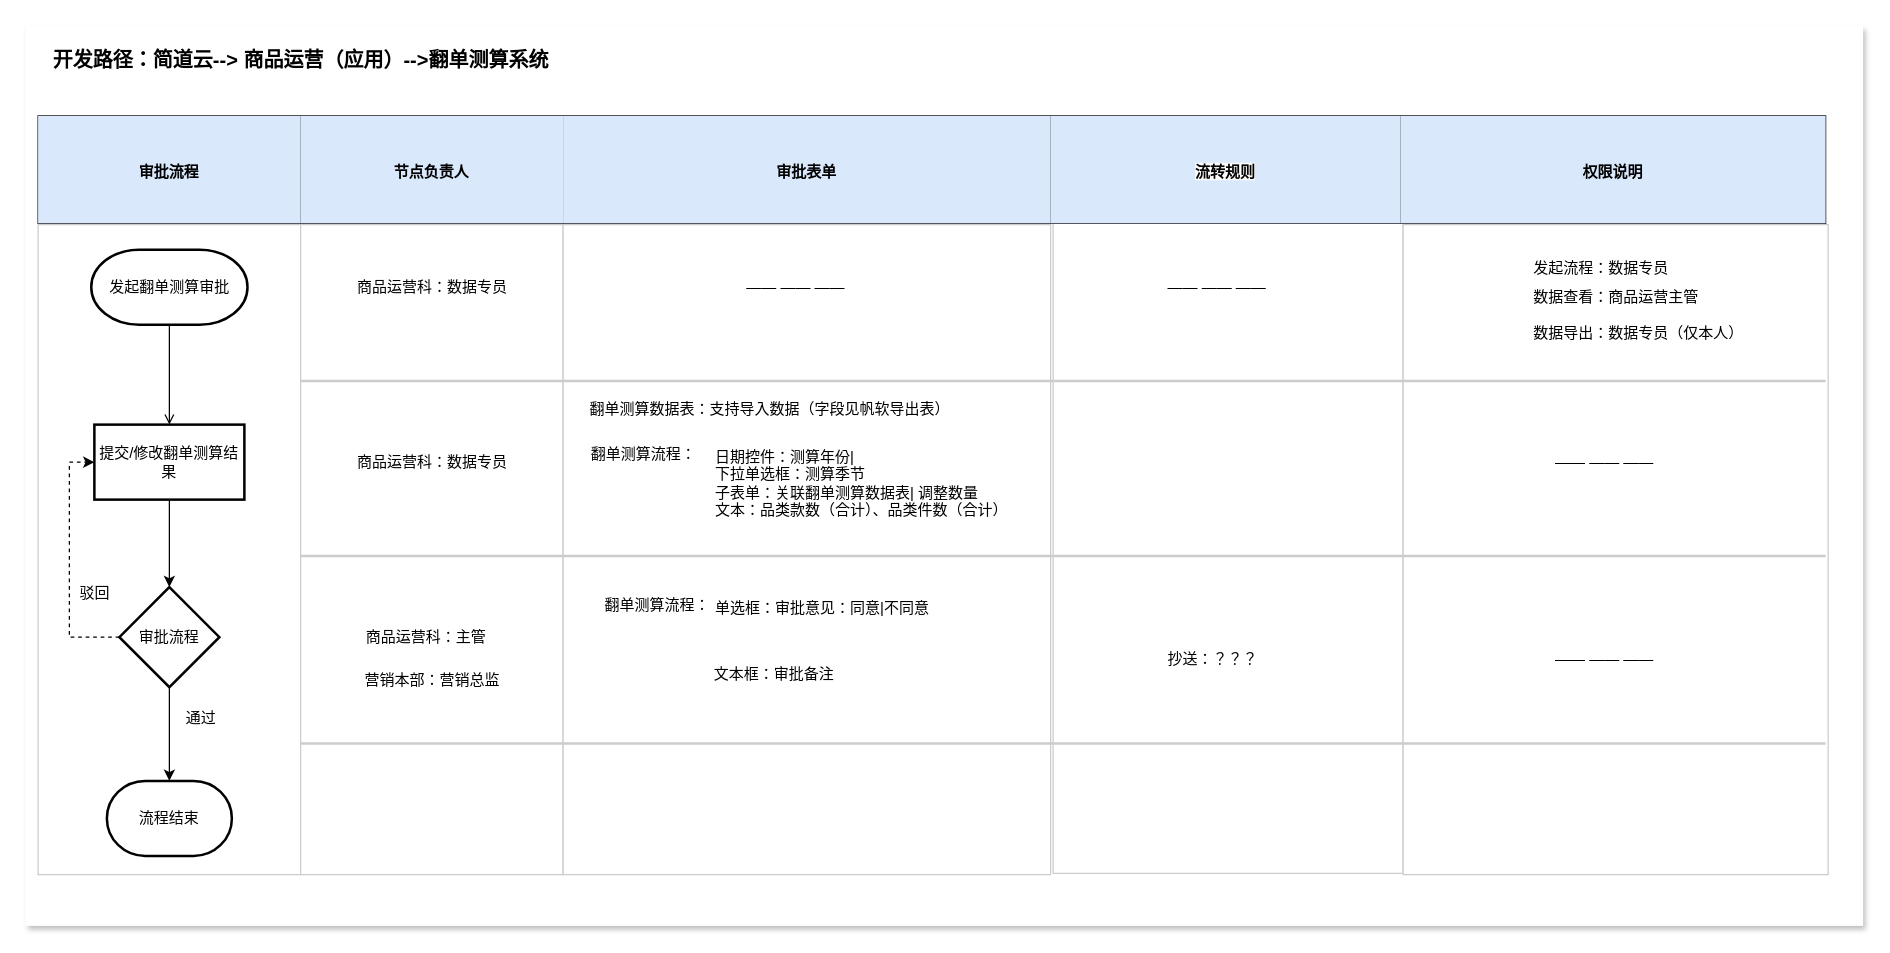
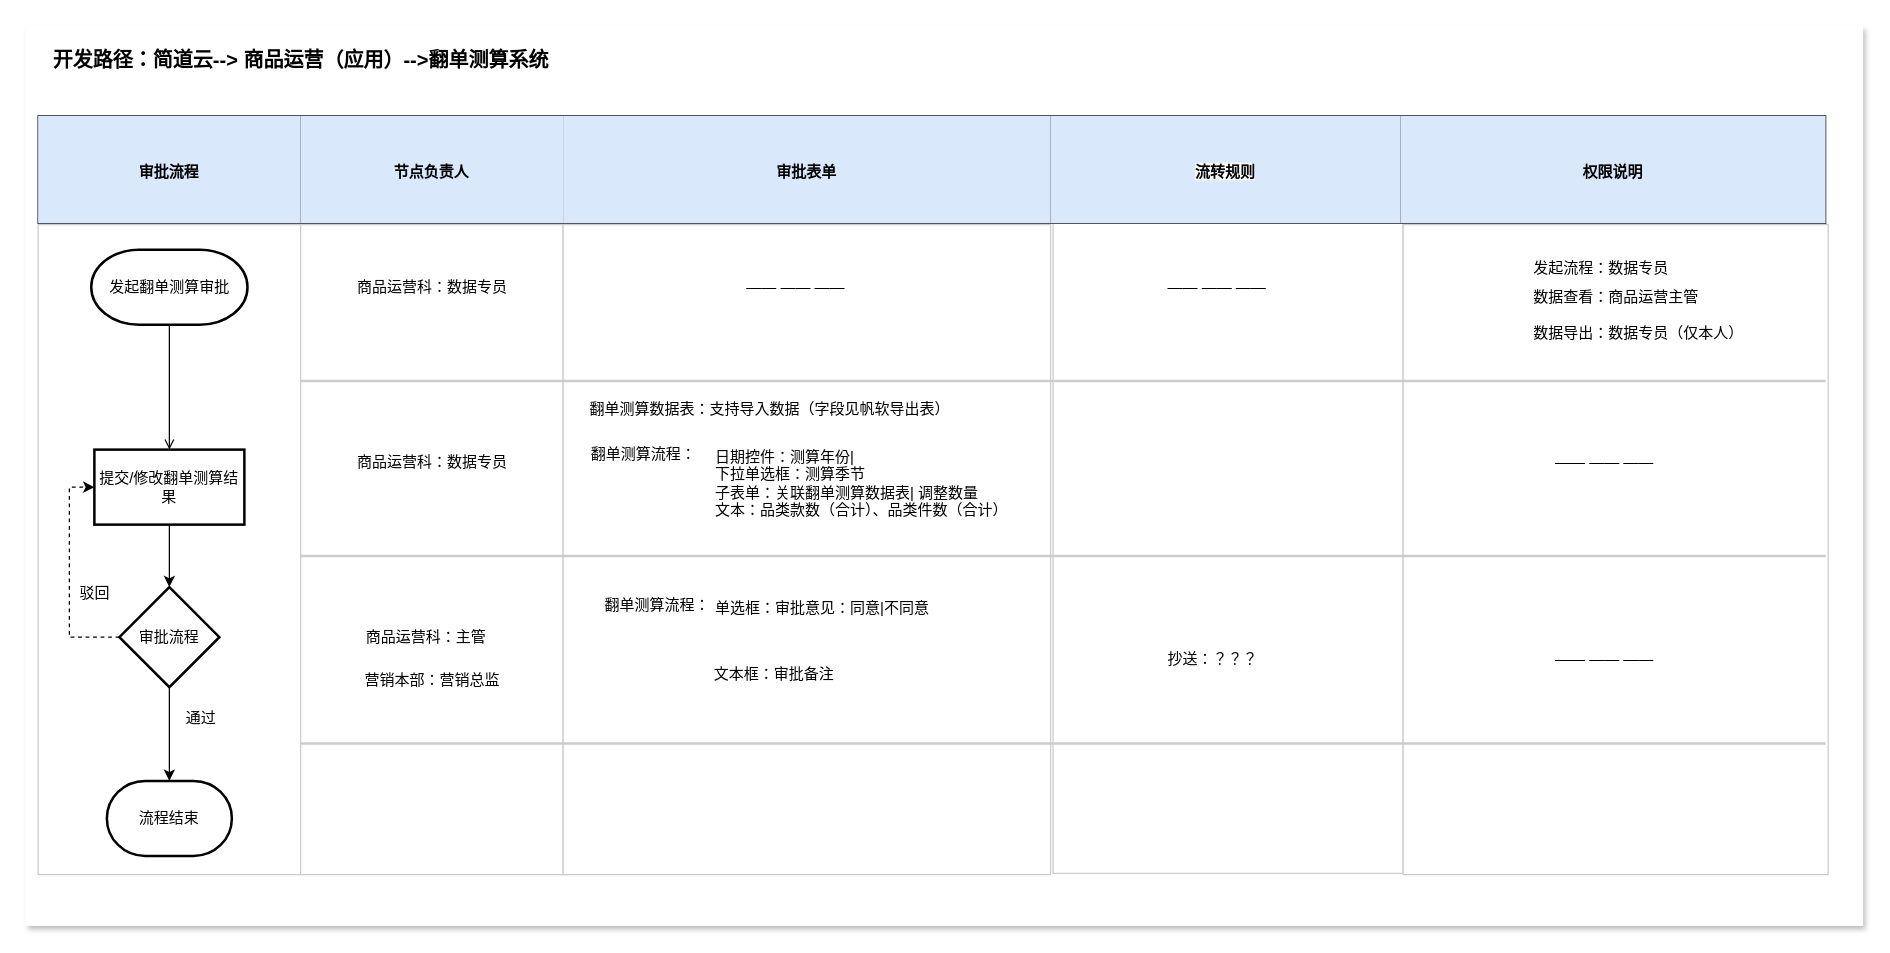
(169, 462) -> (169, 487)
